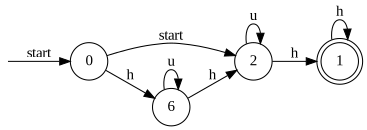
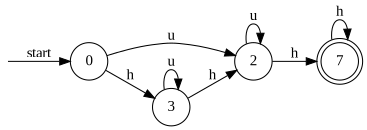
(171, 36) -> (171, 36)
(340, 61) -> (340, 61)
(171, 107) -> (171, 107)
